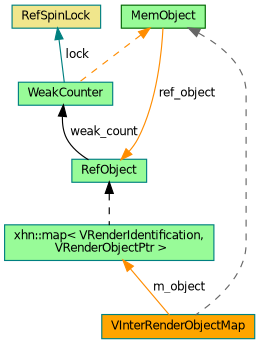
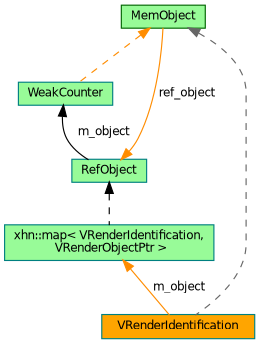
(56, 17) -> none
(102, 132) -> (102, 132)
(178, 327) -> (178, 327)
